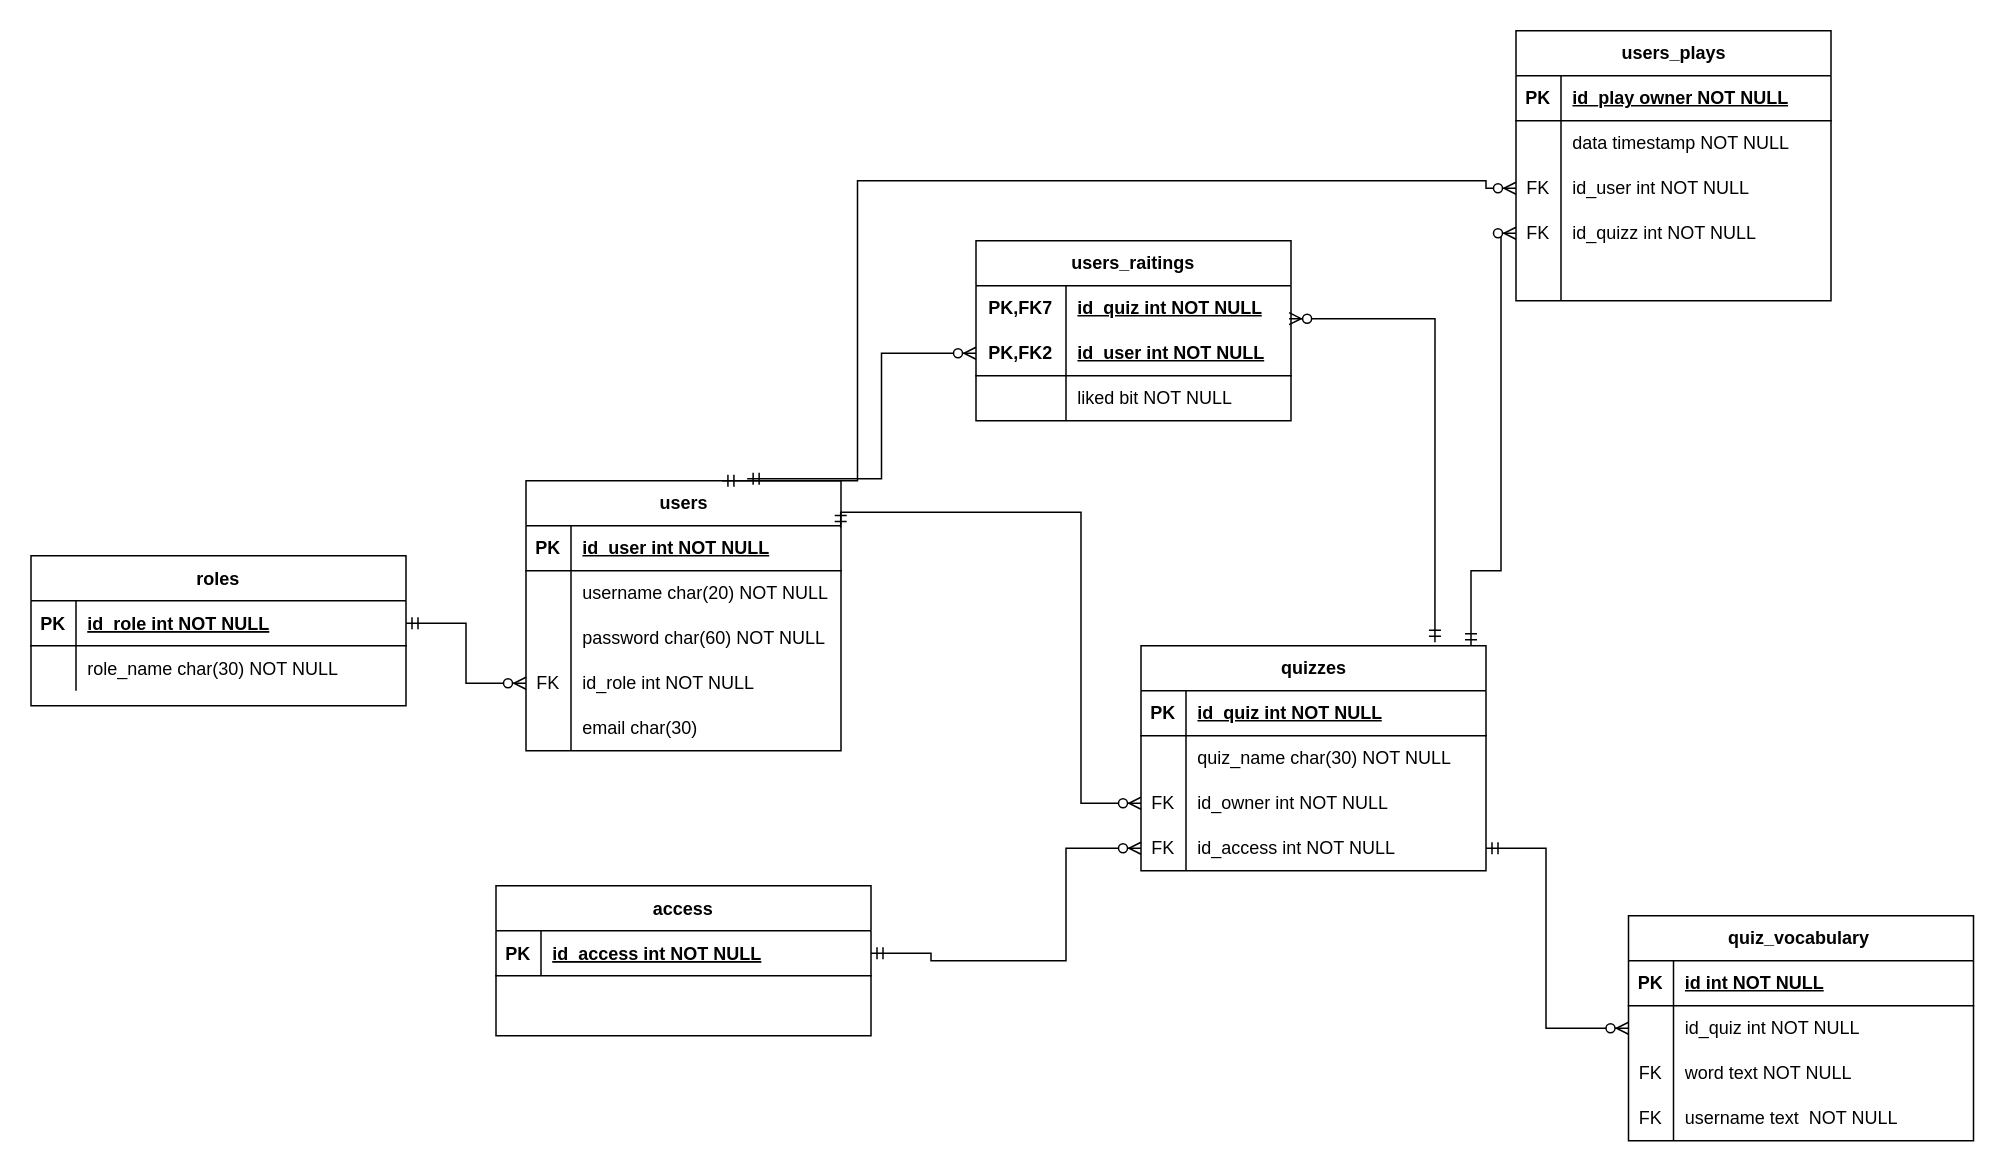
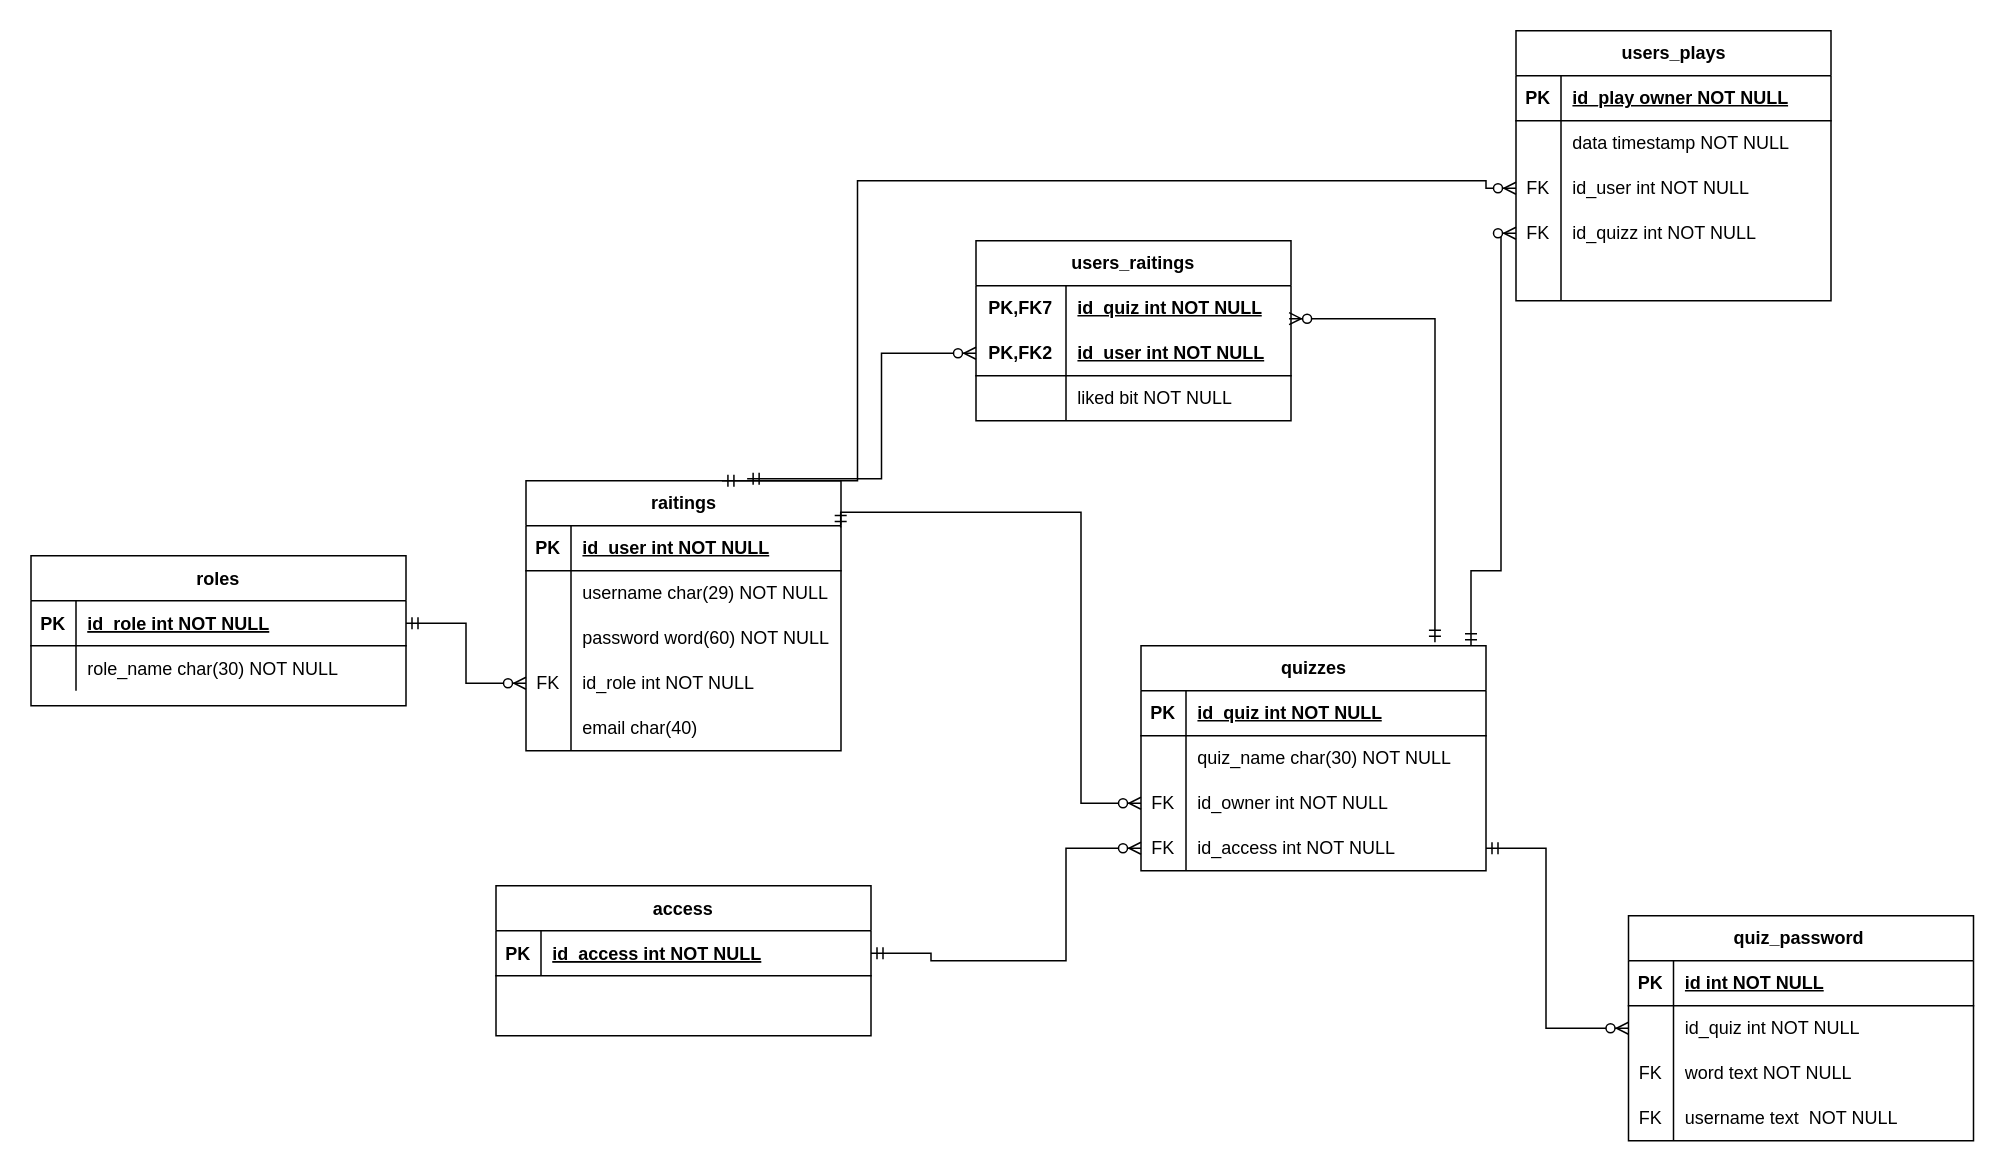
(684, 503) -> (684, 503)
(707, 593) -> (707, 593)
(707, 638) -> (707, 638)
(646, 728) -> (646, 728)
(1802, 938) -> (1802, 938)
